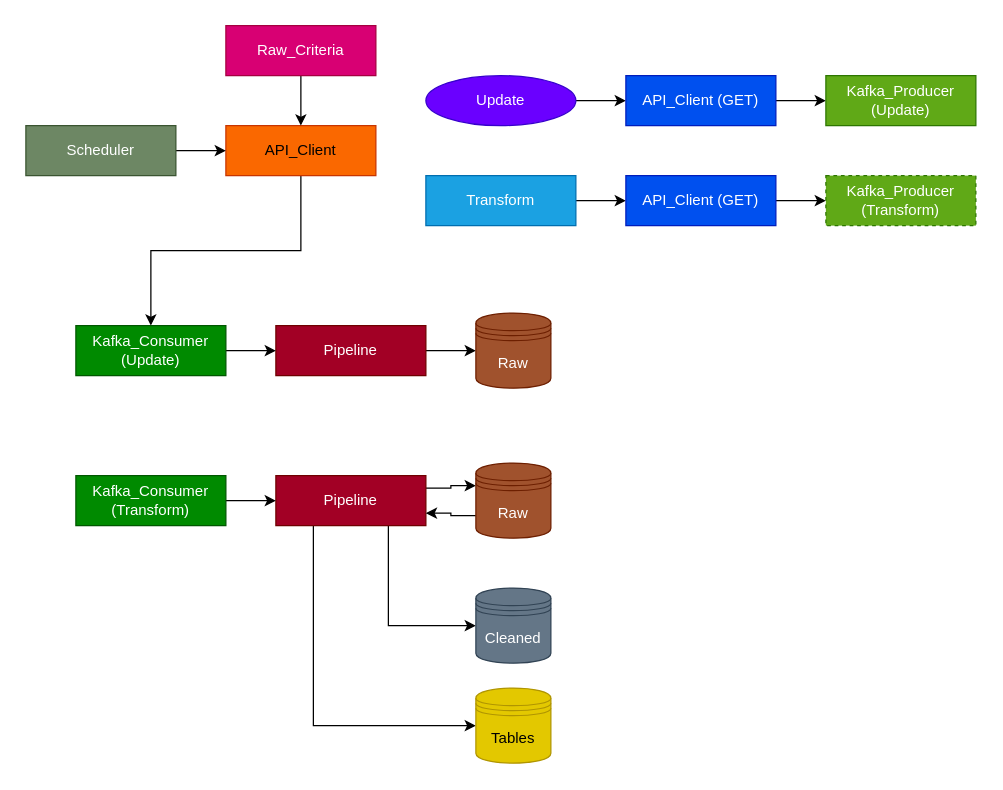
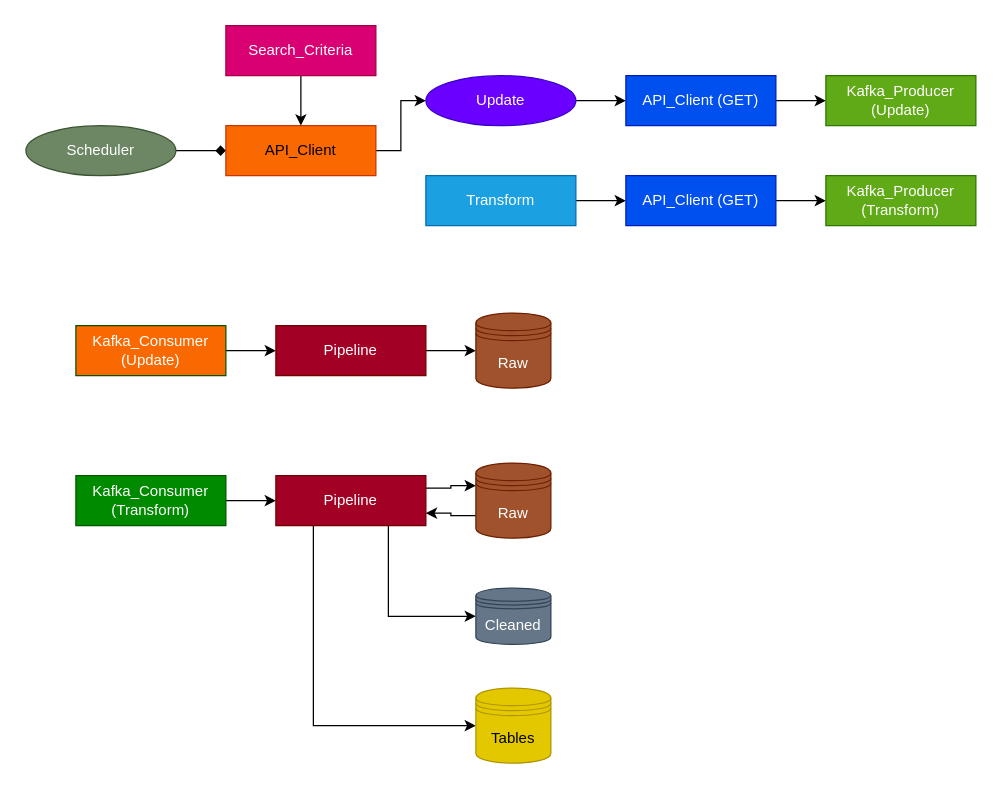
(301, 51) -> (301, 51)
(101, 151) -> (101, 151)
(216, 151) -> (215, 151)
(901, 201) -> (901, 201)
(230, 251) -> (401, 130)
(151, 351) -> (151, 351)
(513, 626) -> (513, 616)
